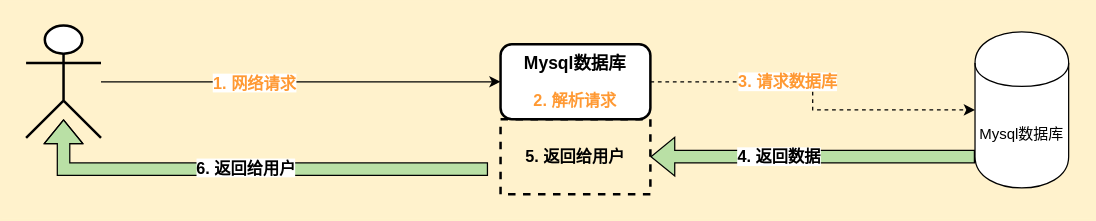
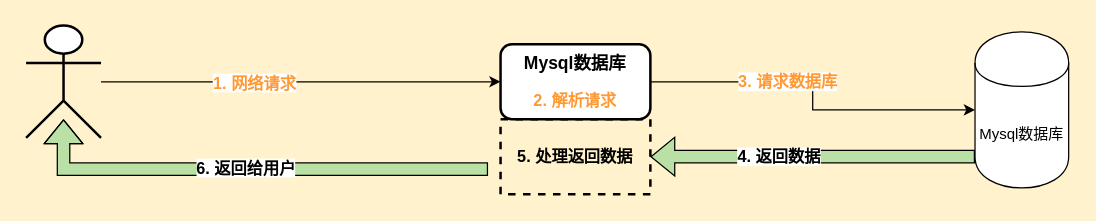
(879, 110) -> (879, 110)
(576, 157) -> (576, 157)
